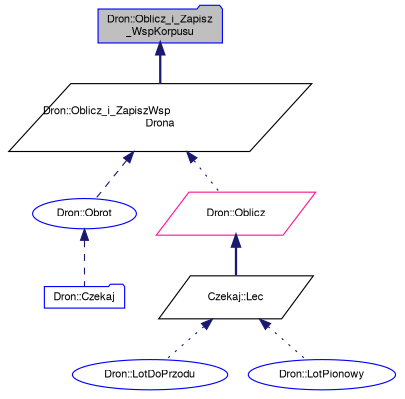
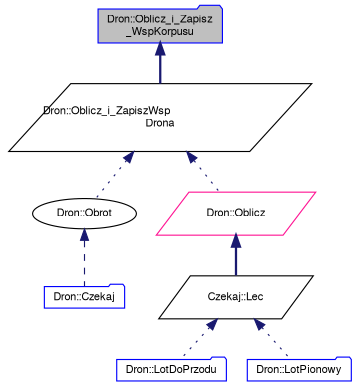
(111, 179) -> (111, 179)
(84, 214) -> (84, 214)
(150, 375) -> (172, 370)
(322, 375) -> (299, 370)
